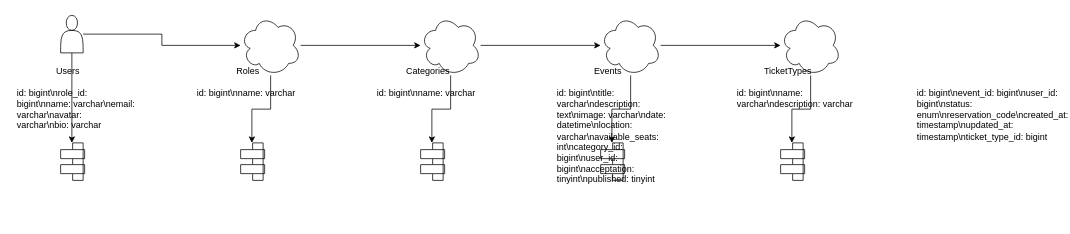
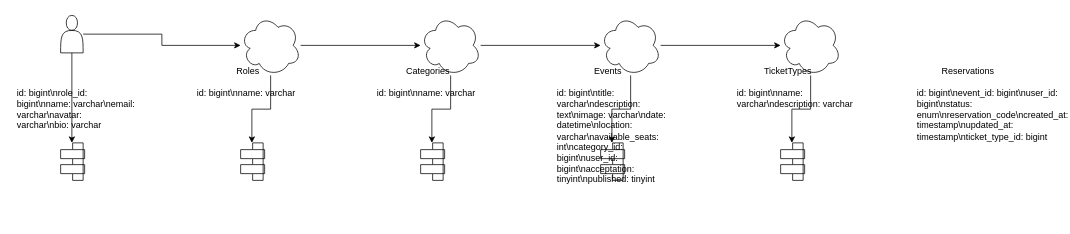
(68, 72) -> none
none -> (968, 72)
